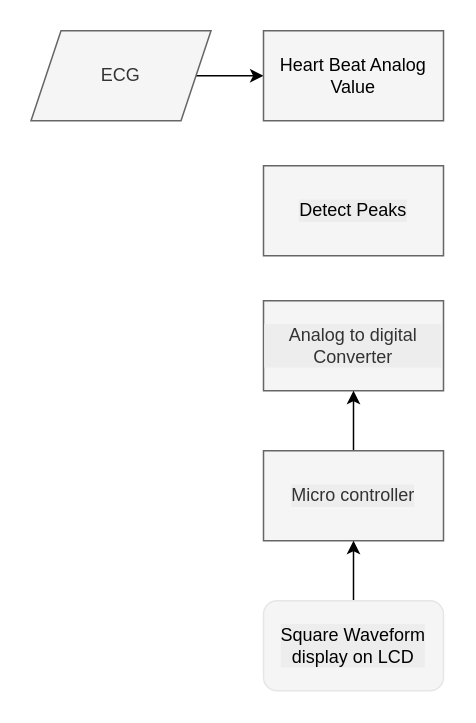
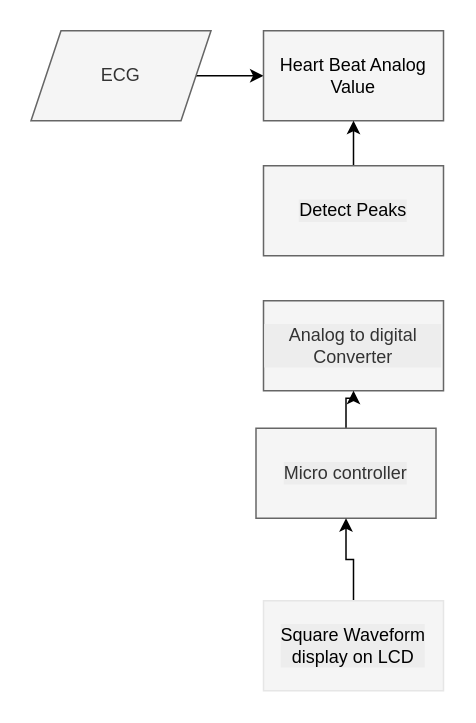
none -> (353, 138)
(353, 496) -> (346, 473)
(353, 646) -> (353, 646)
